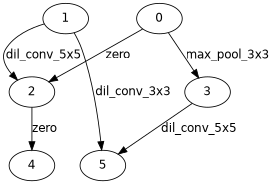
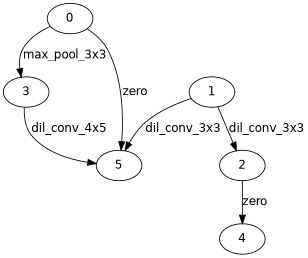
(100, 53) -> (118, 80)
(44, 55) -> (267, 129)
(199, 129) -> (69, 129)
